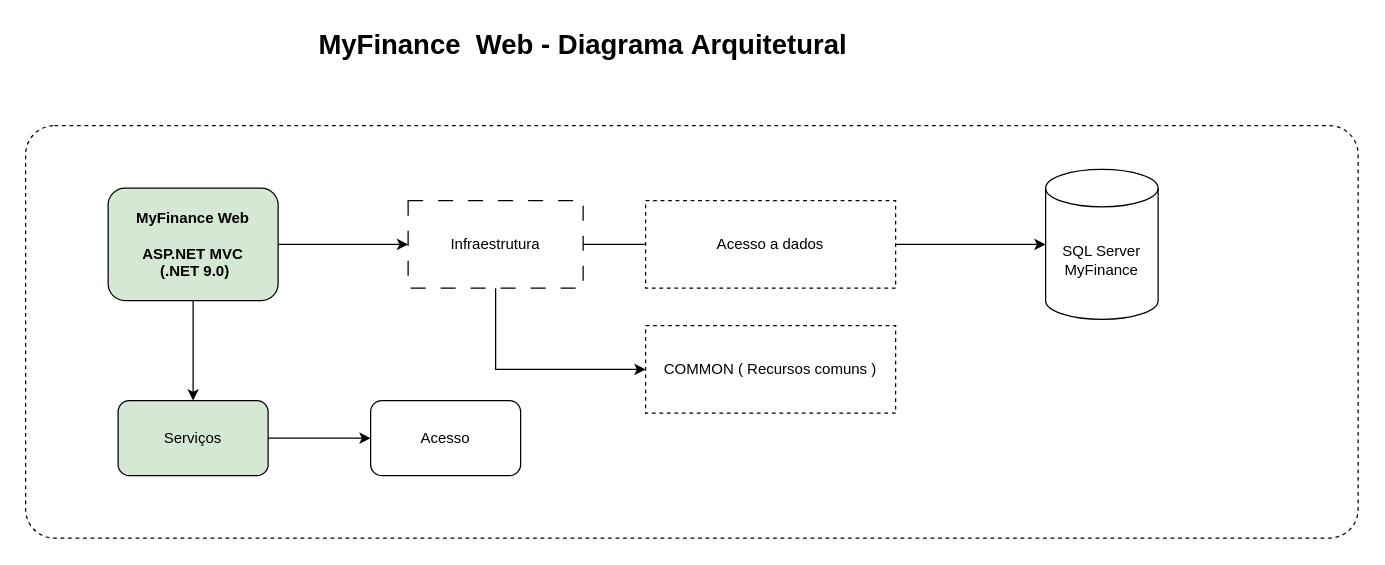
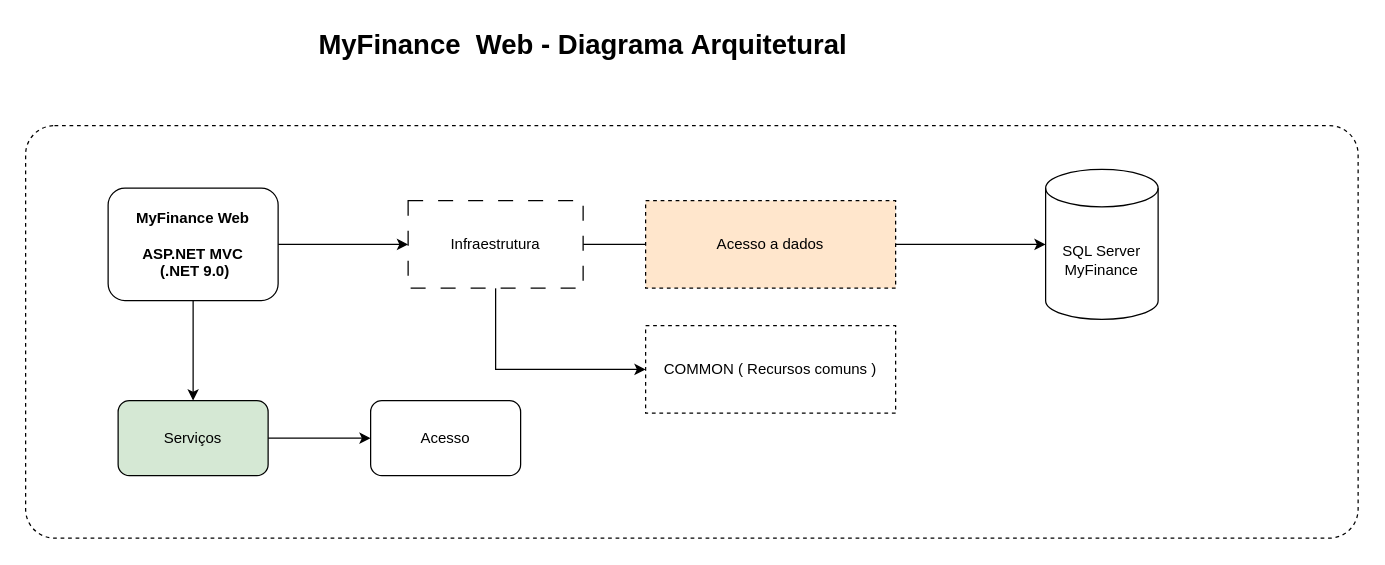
(193, 244) -> (193, 244)
(771, 244) -> (771, 244)
